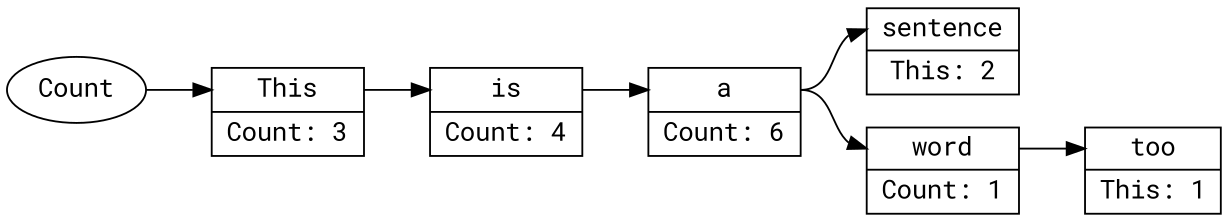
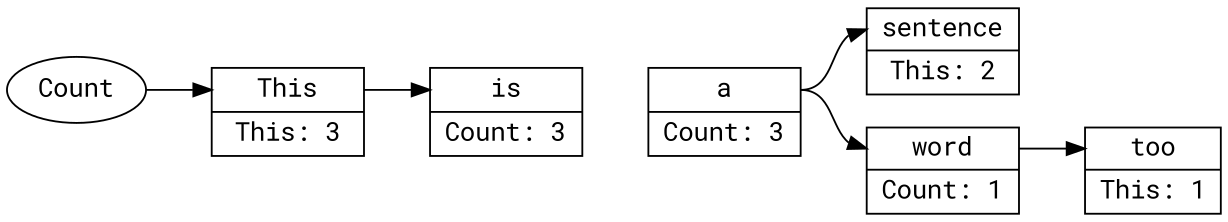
(606, 90) -> none
(288, 133) -> (288, 133)
(506, 133) -> (506, 133)
(725, 133) -> (725, 133)
